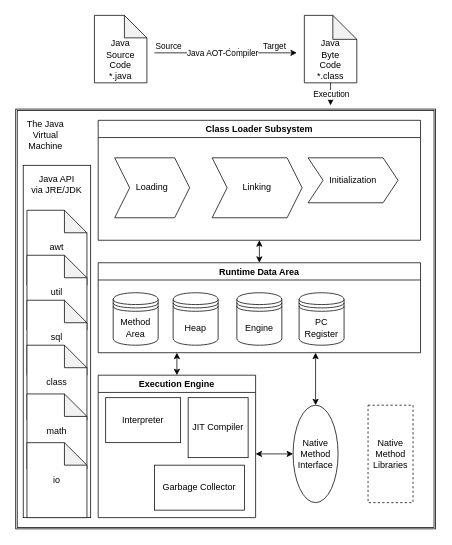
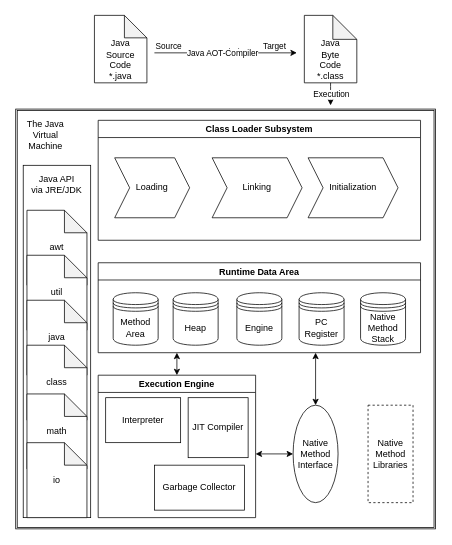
(353, 180) -> (353, 188)
(259, 252) -> none
none -> (383, 319)
(57, 338) -> (57, 338)
